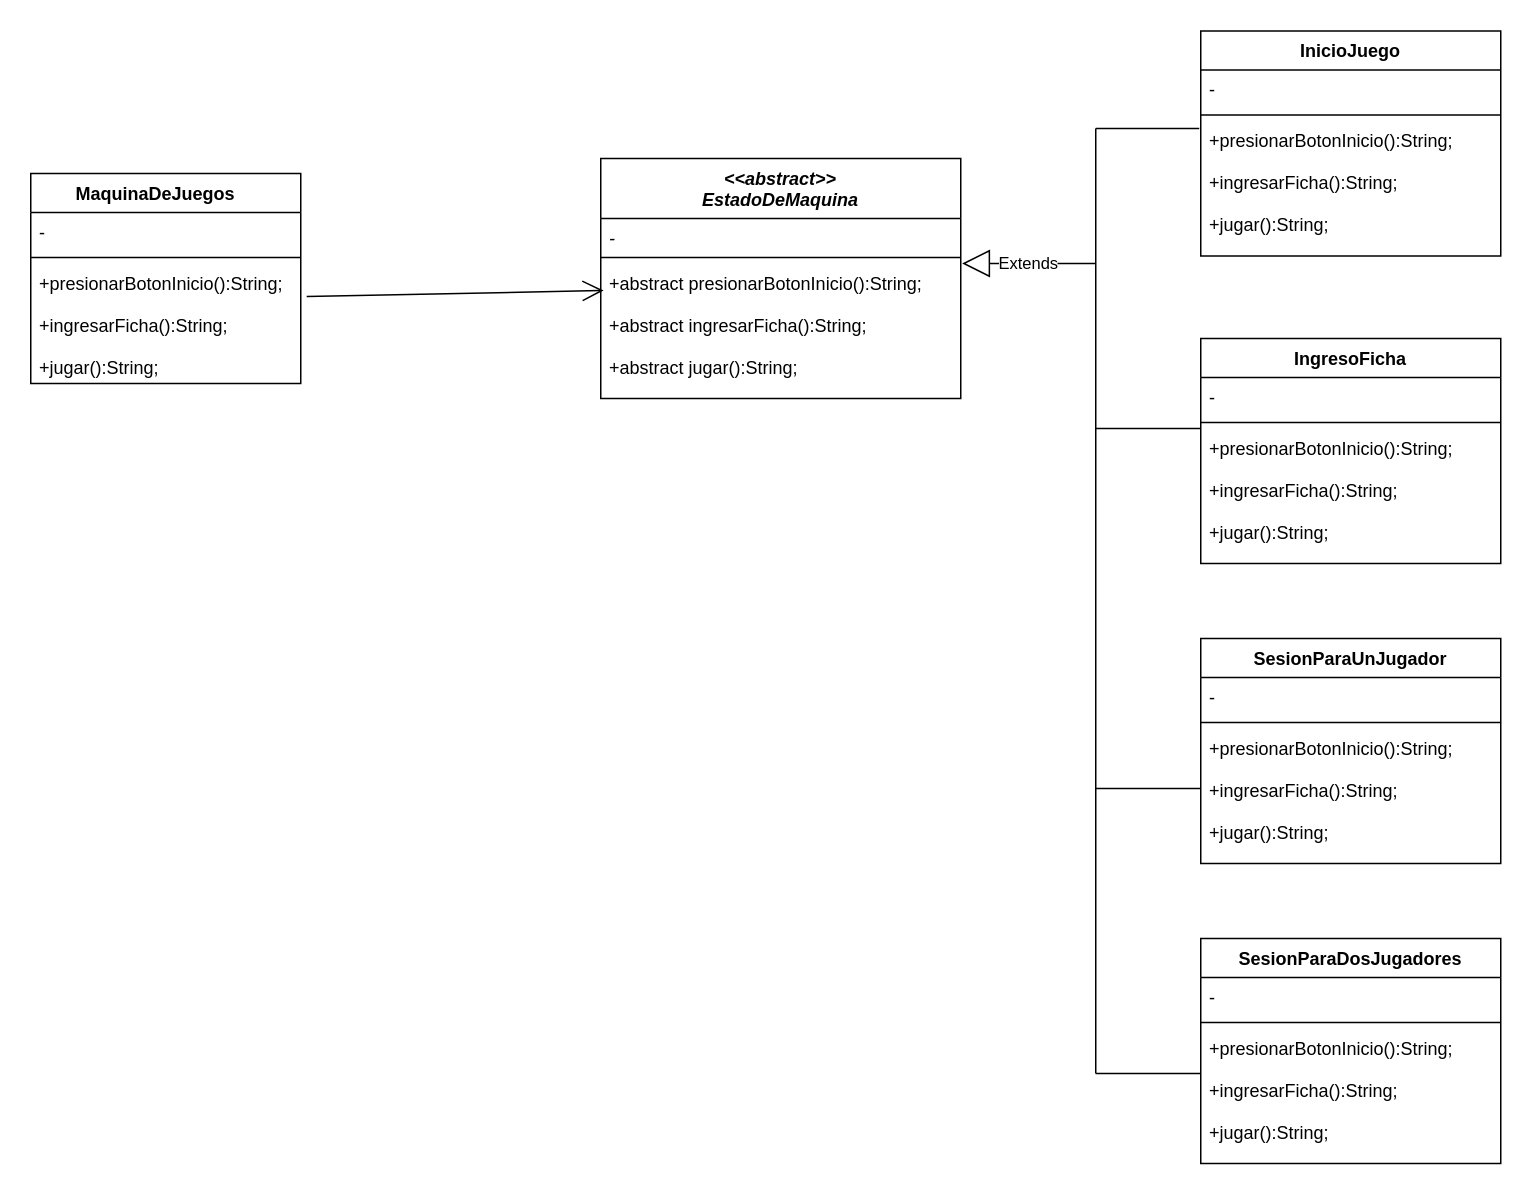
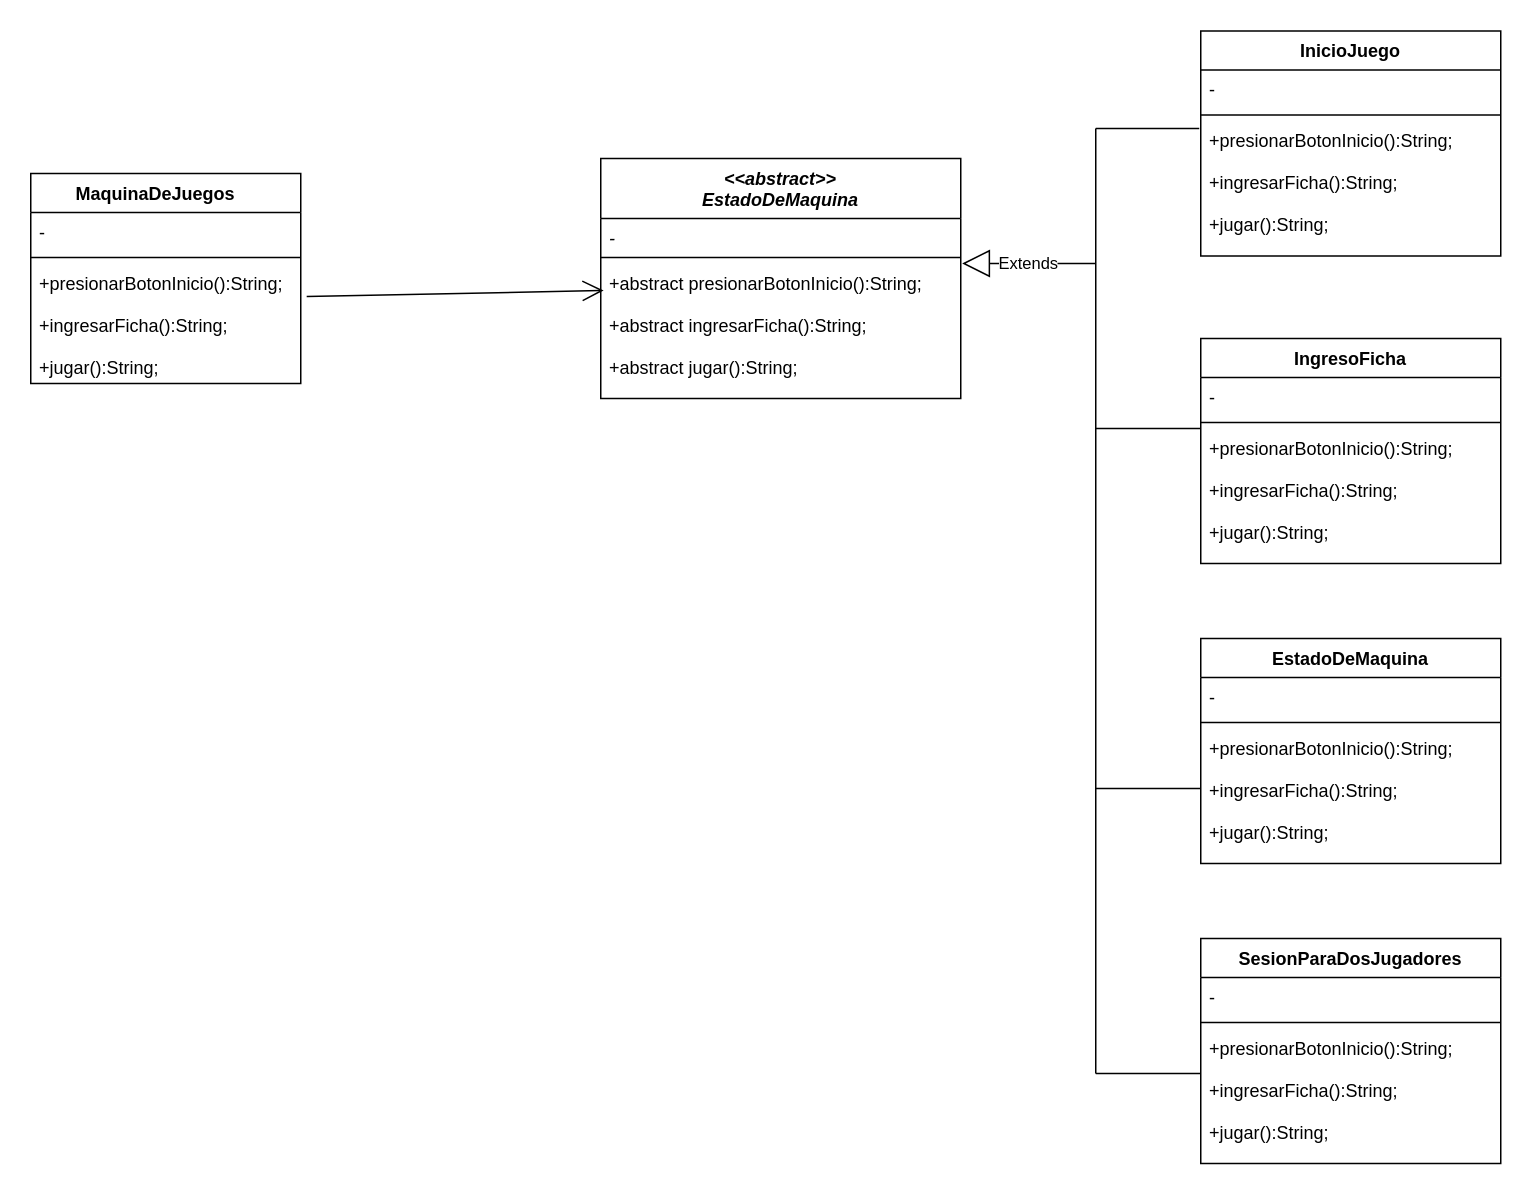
(1350, 659) -> (1350, 659)
